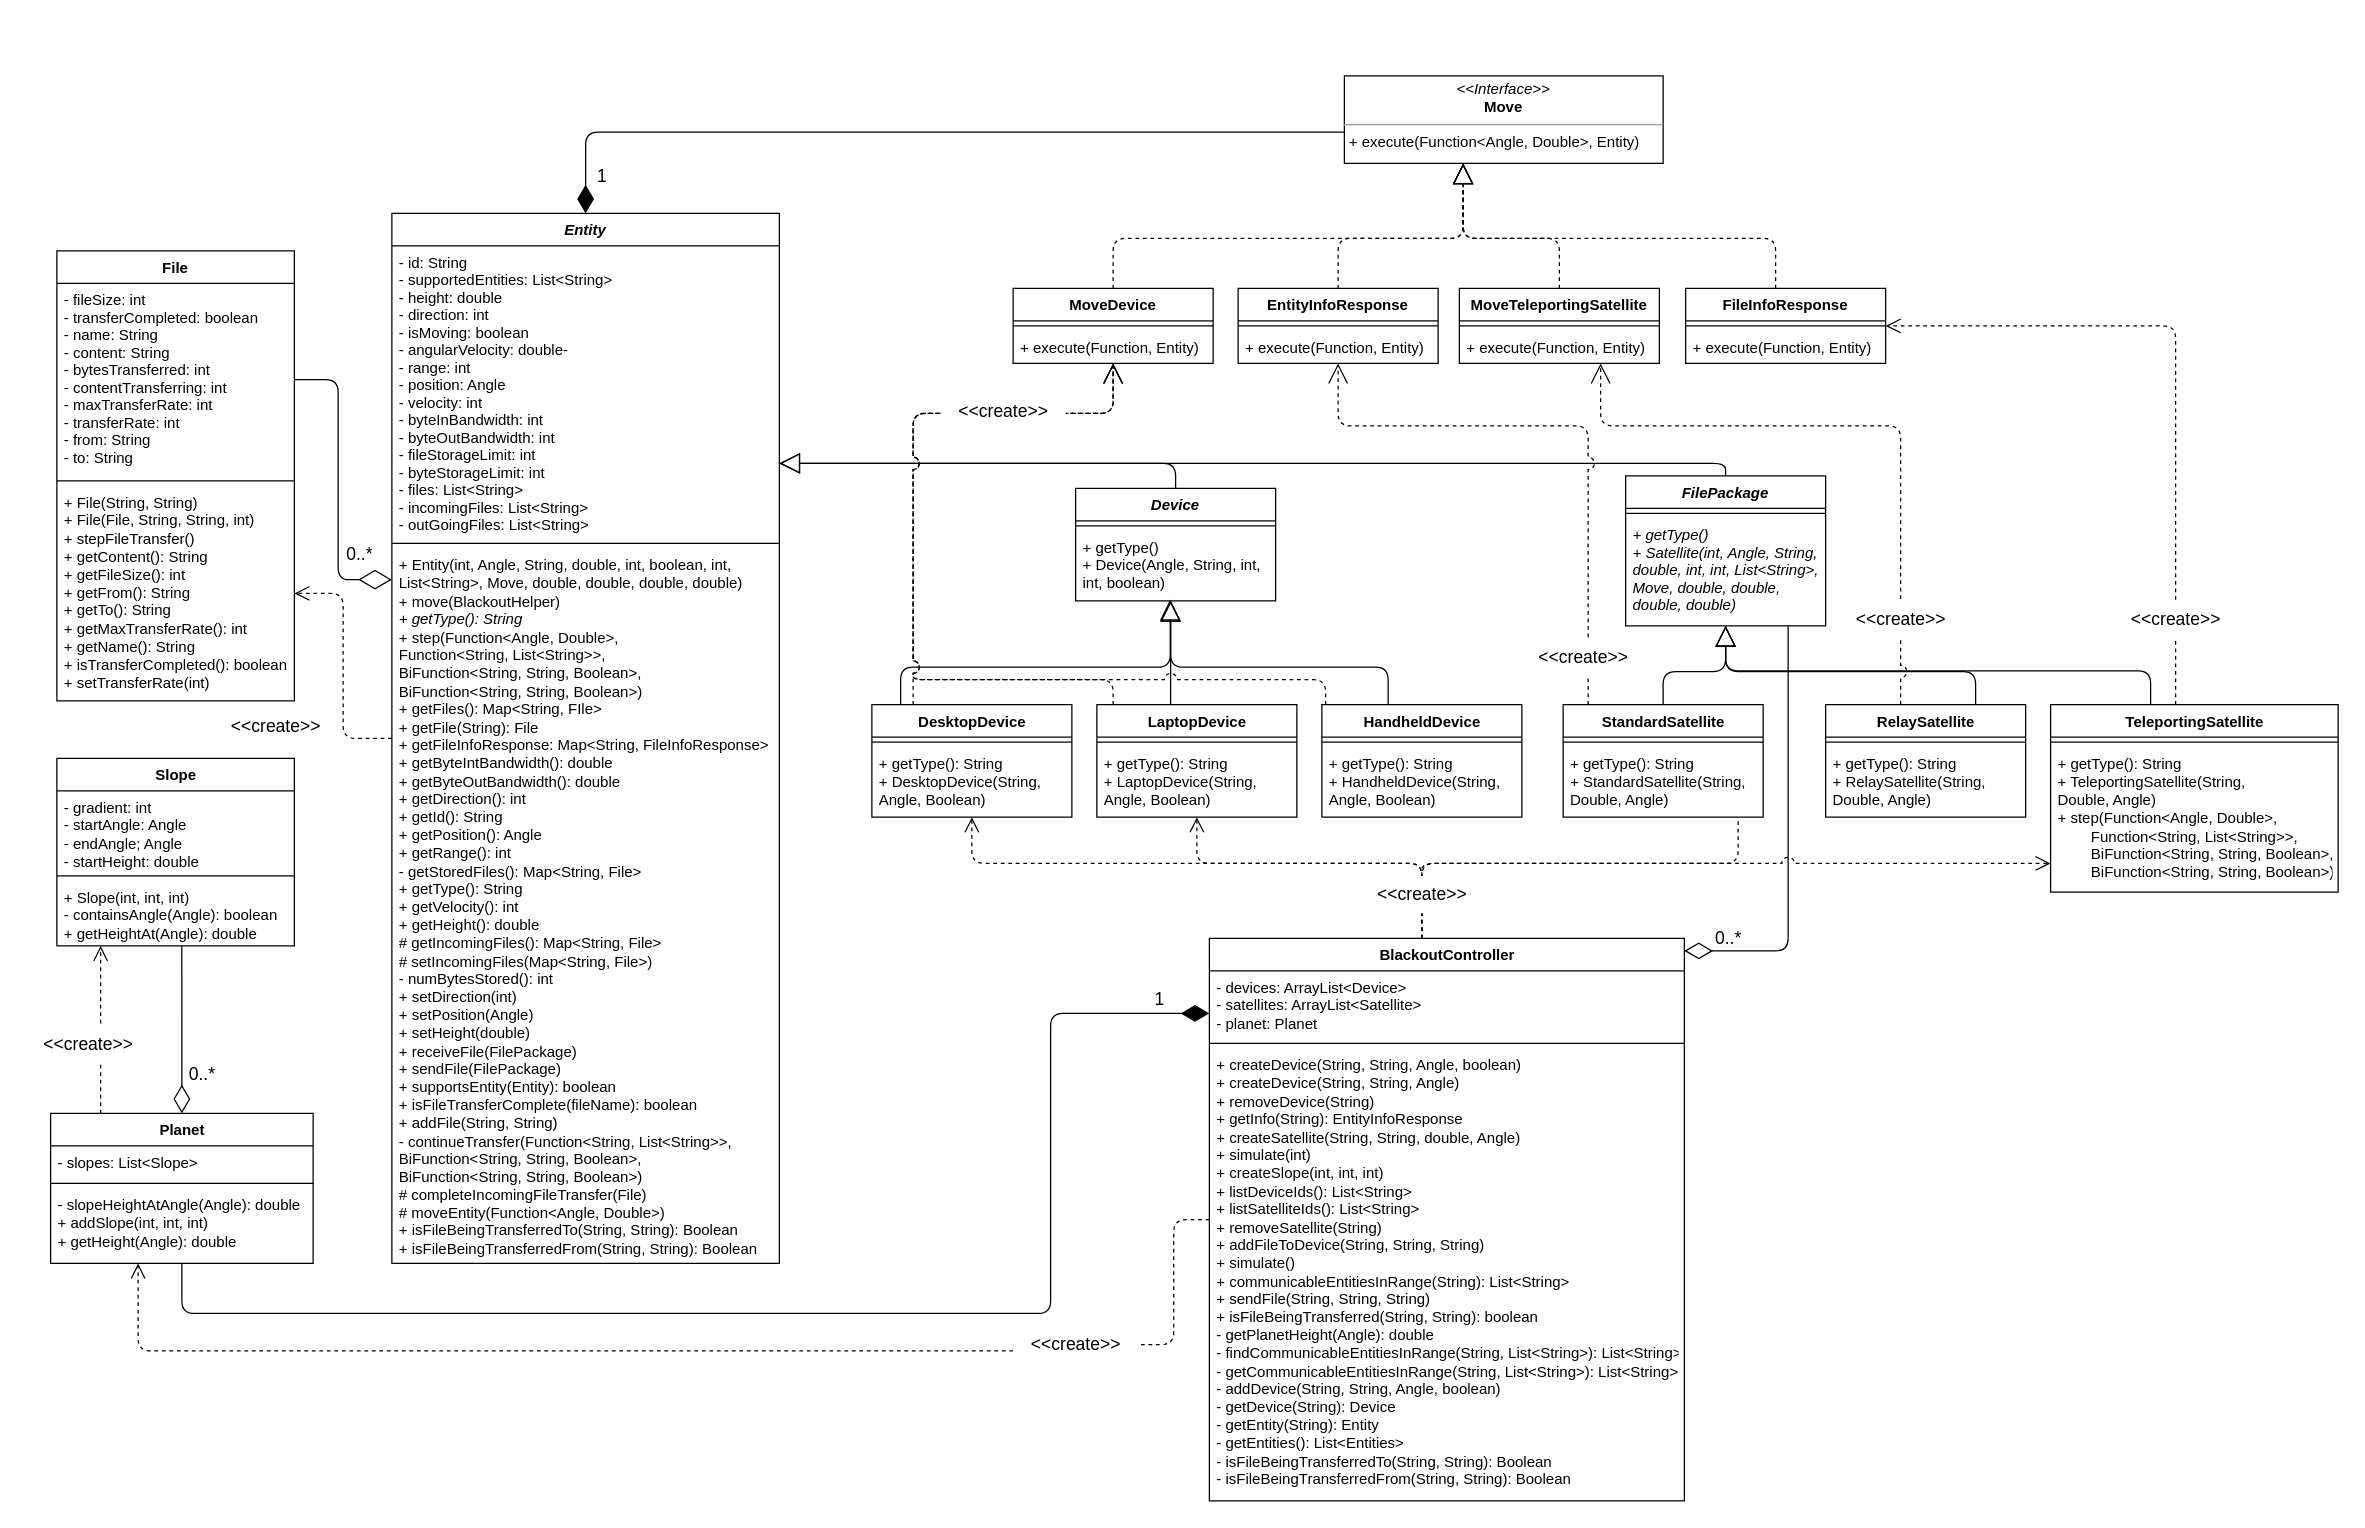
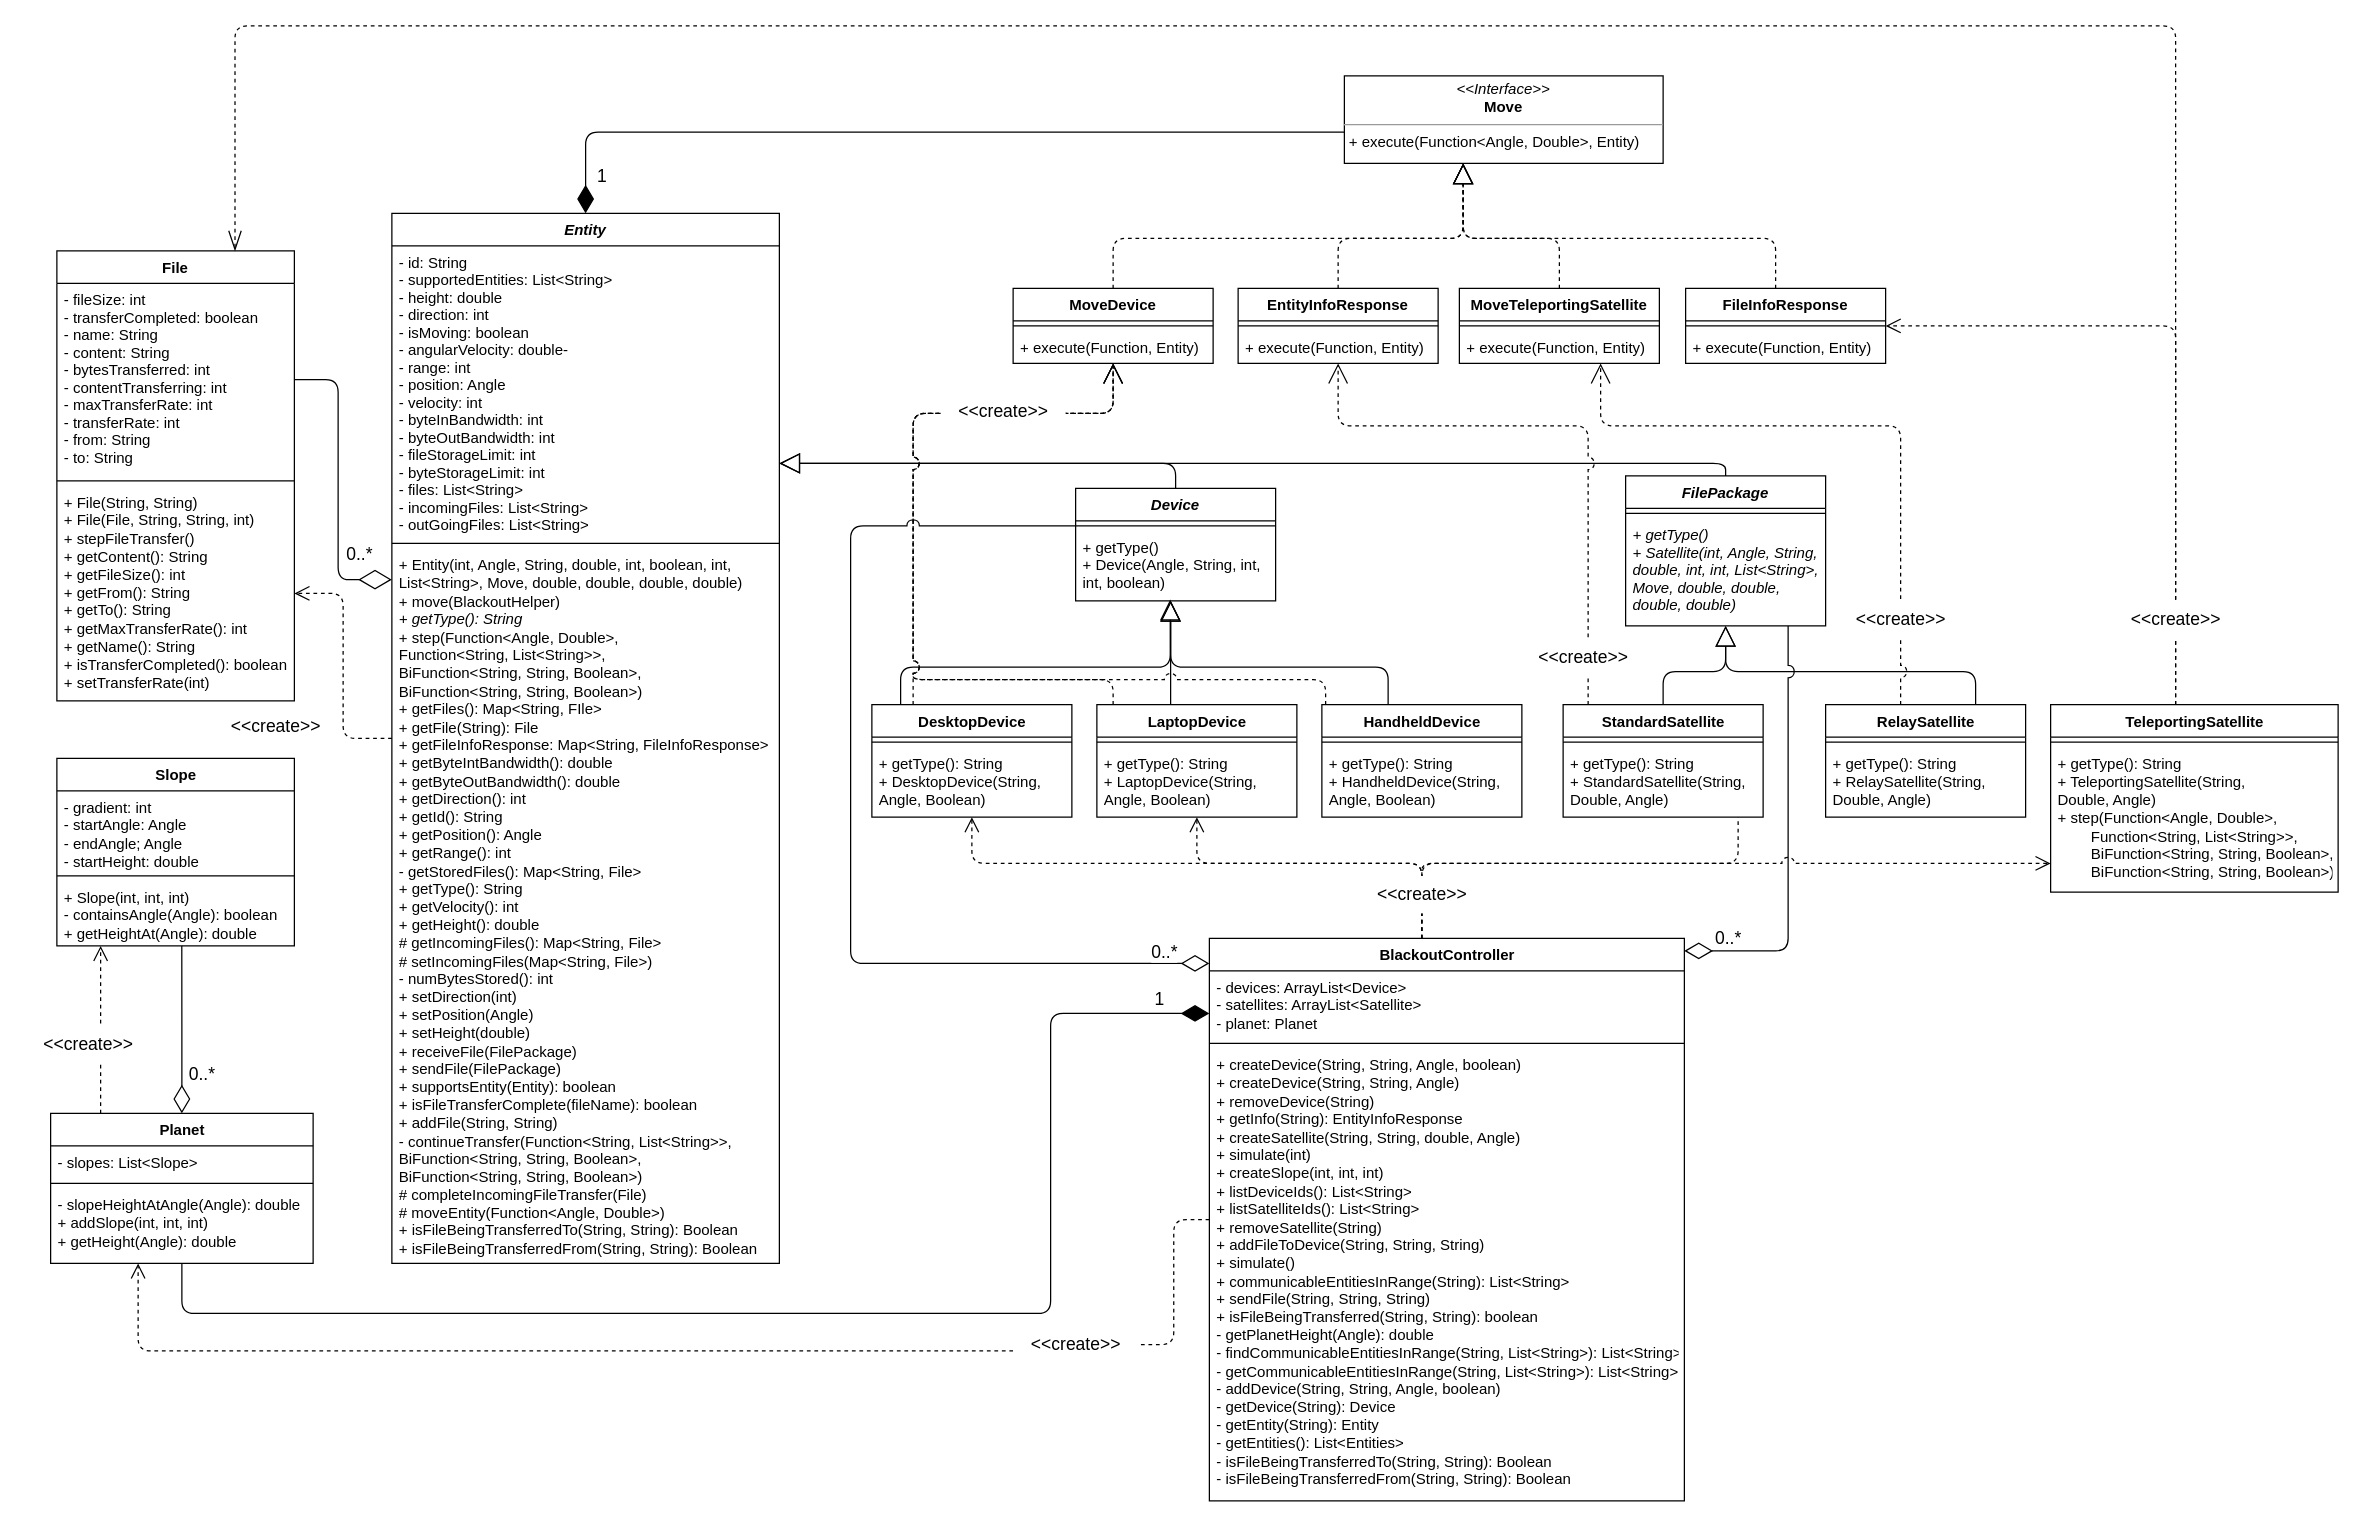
none -> (1248, 26)
(2073, 671) -> none
none -> (851, 799)
